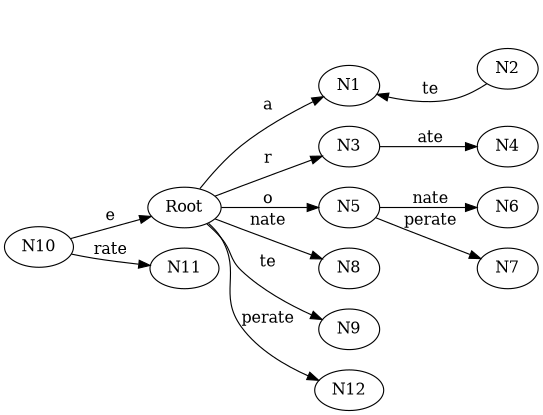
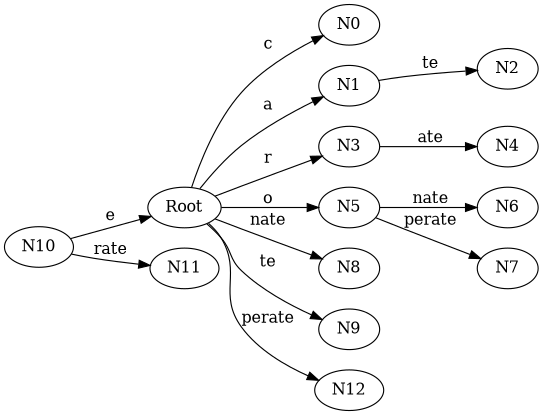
none -> (349, 25)
(439, 101) -> (422, 75)
